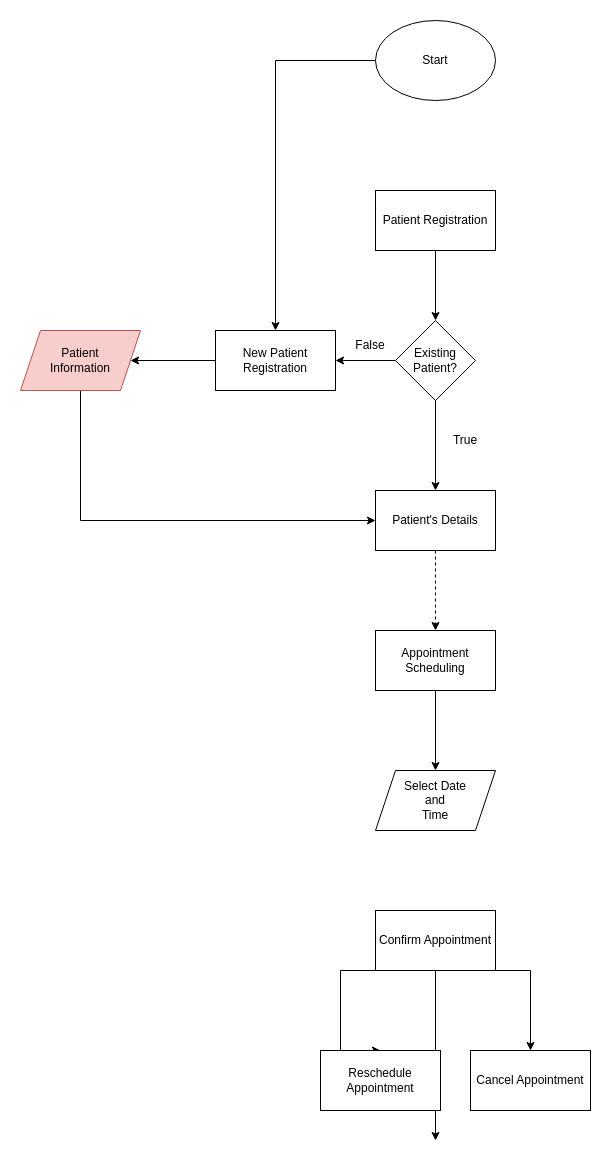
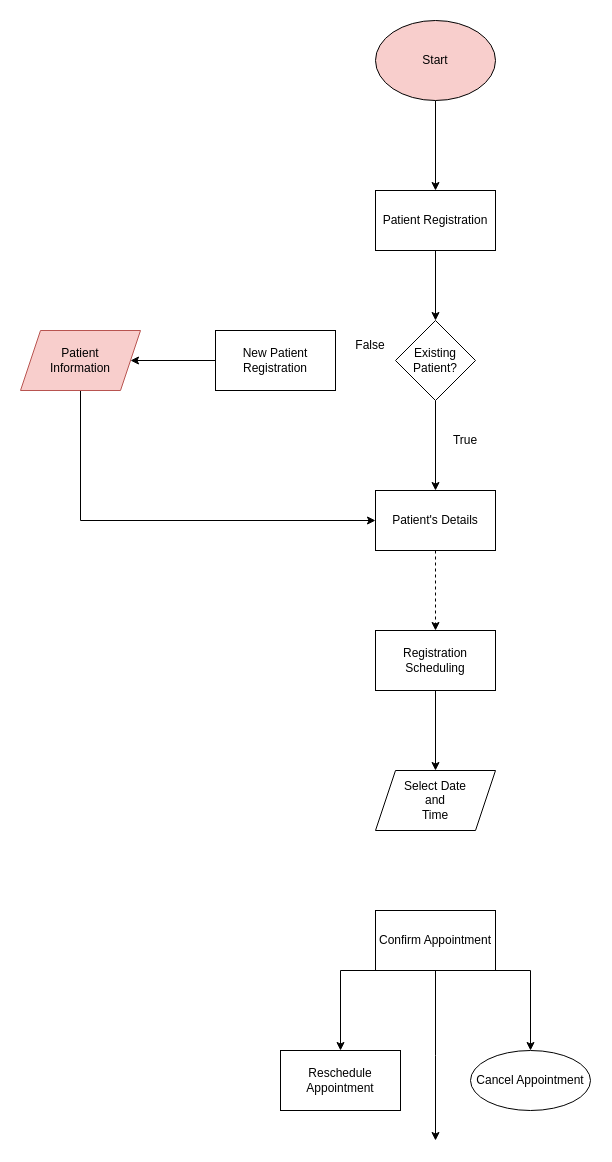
(436, 61) -> (436, 61)
(276, 142) -> (436, 142)
(369, 361) -> none
(436, 661) -> (436, 661)
(381, 1081) -> (341, 1081)
(531, 1081) -> (531, 1081)
